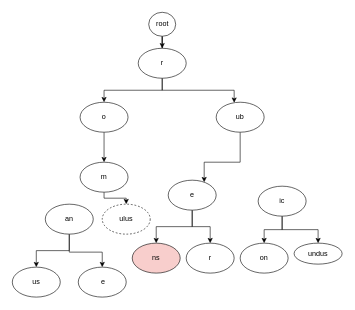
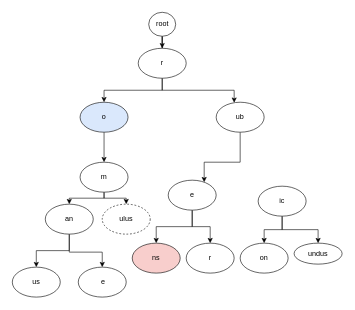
(104, 117) -> (104, 117)
none -> (70, 198)
